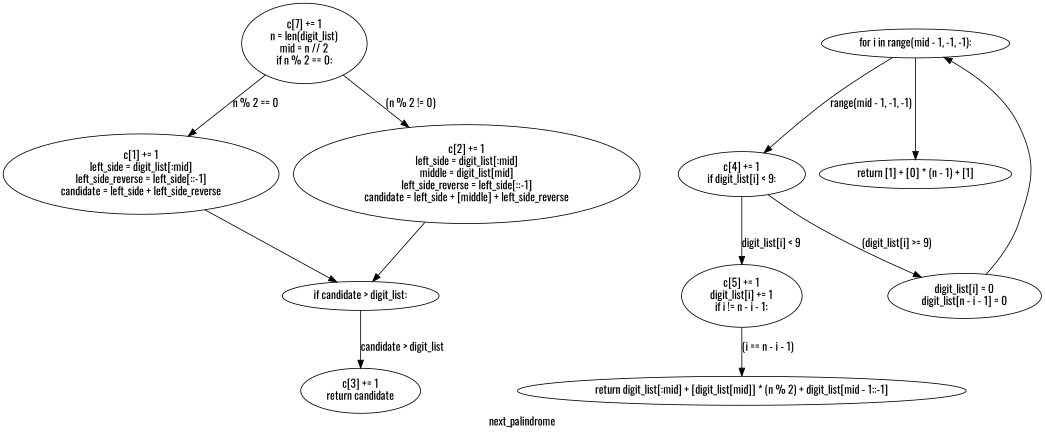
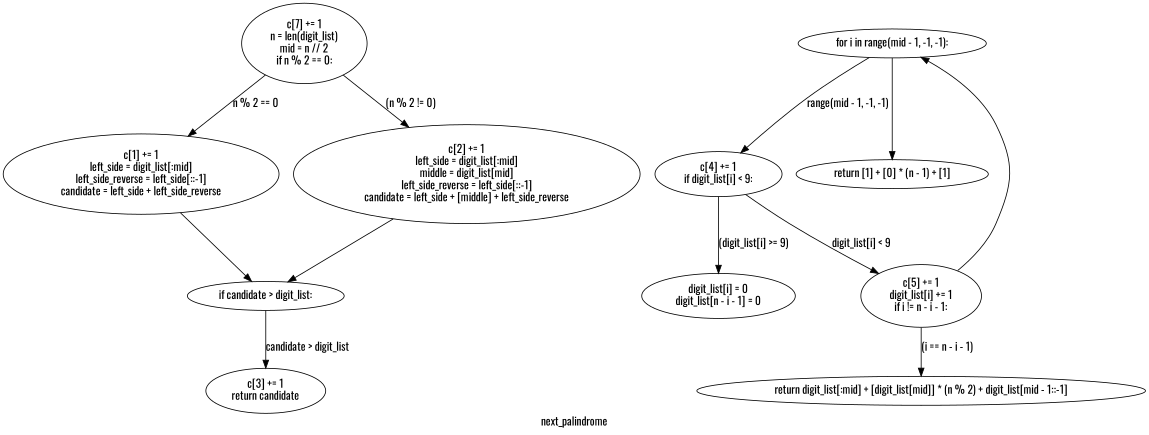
(1030, 157) -> (1008, 158)
